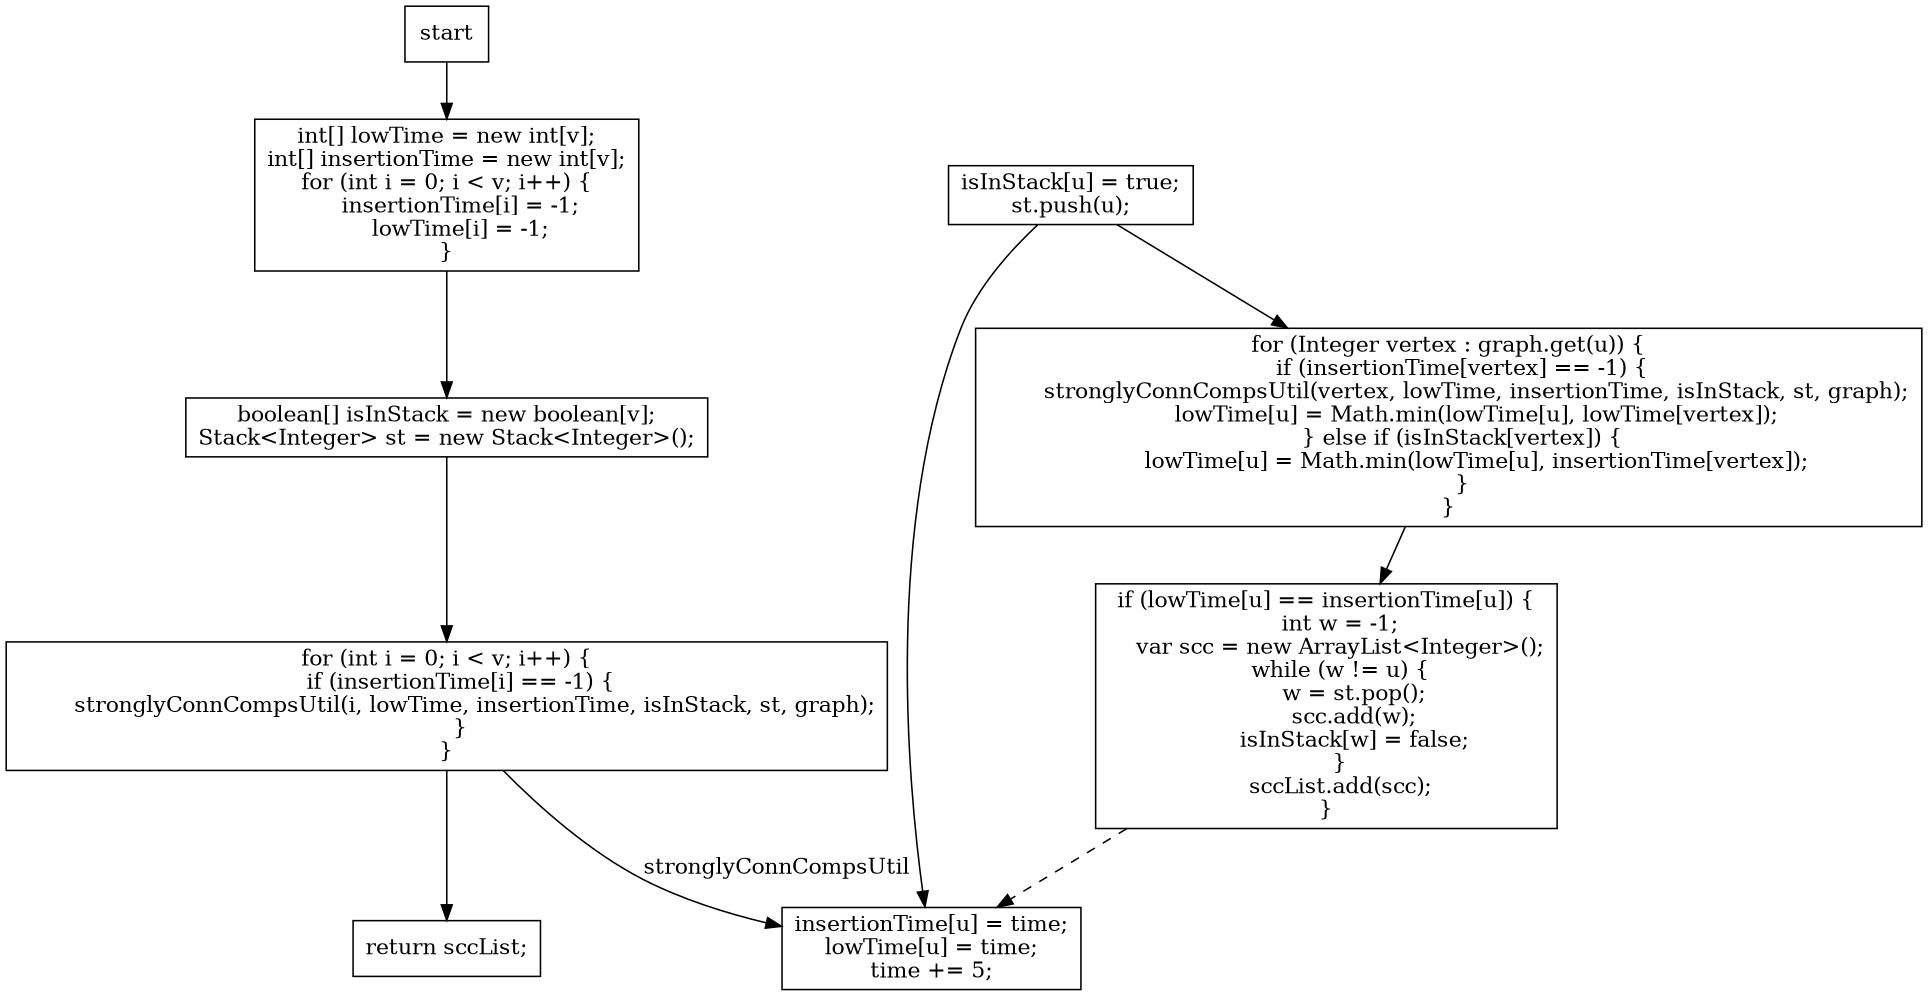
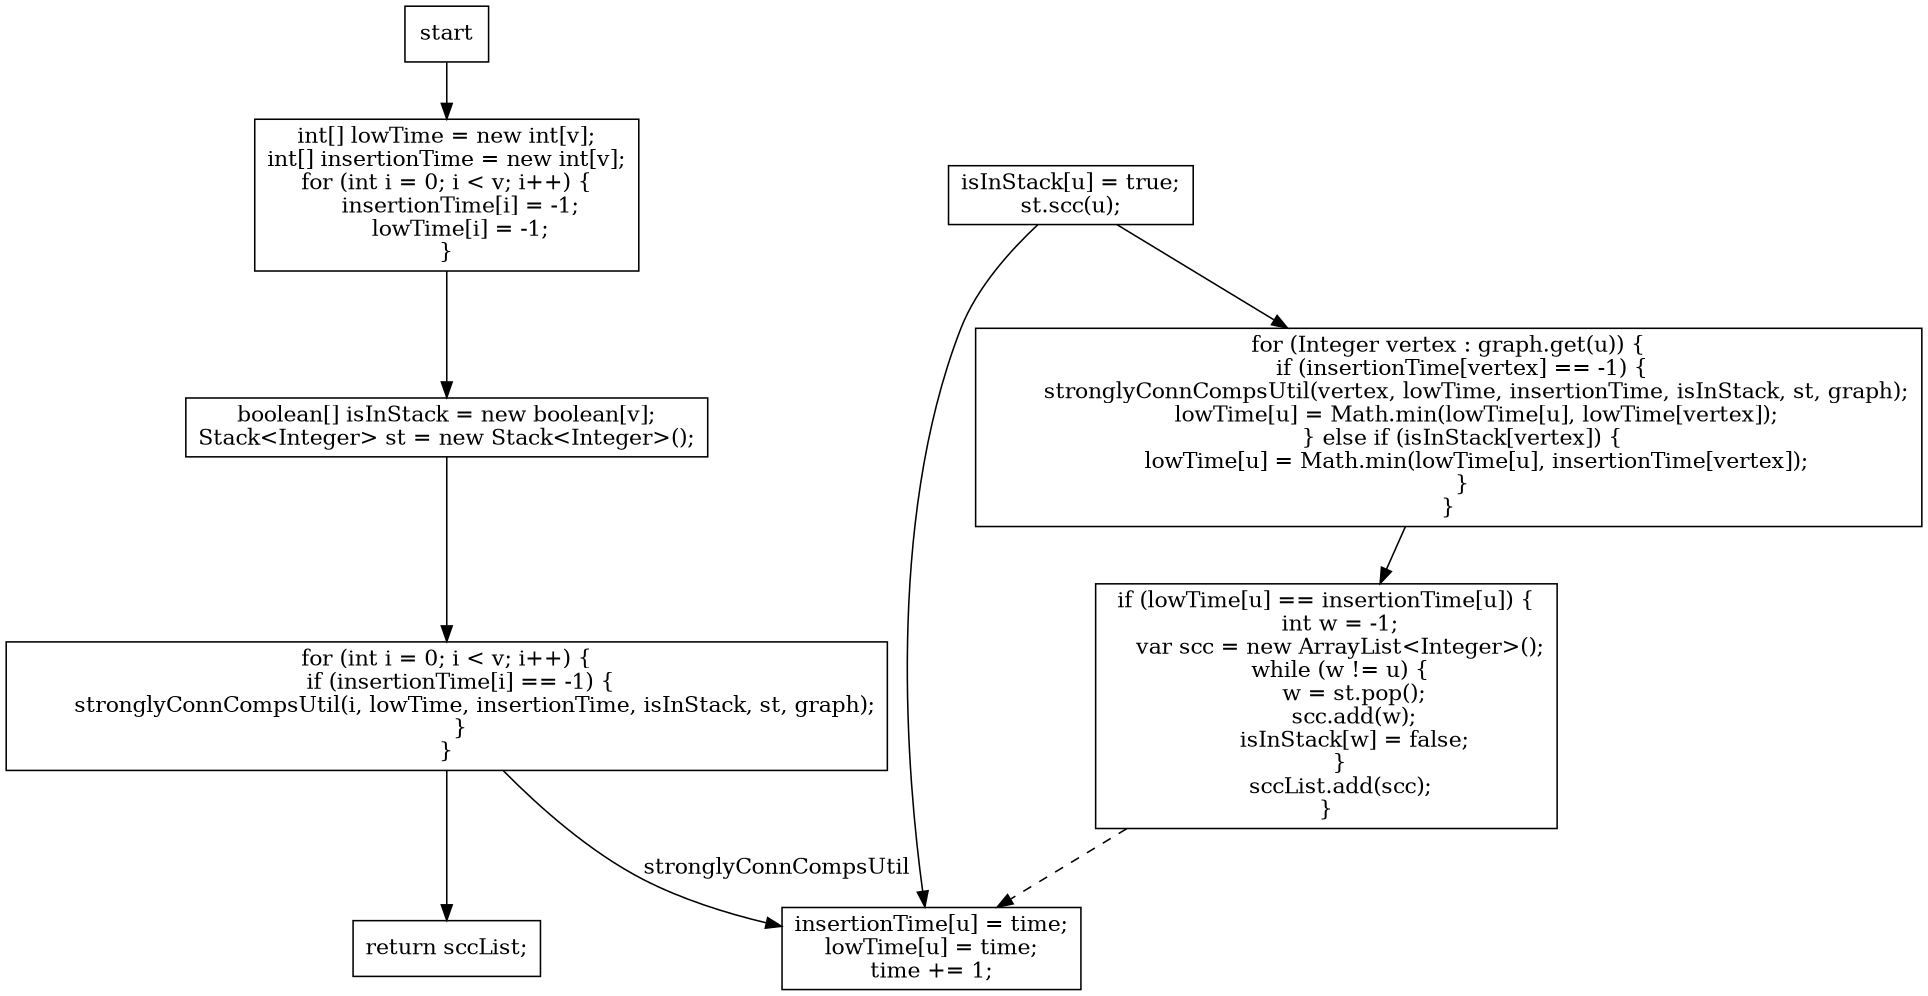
(1071, 195) -> (1071, 195)
(931, 949) -> (931, 949)
